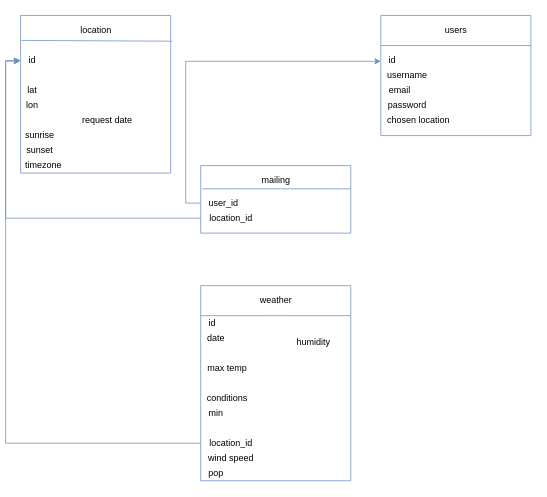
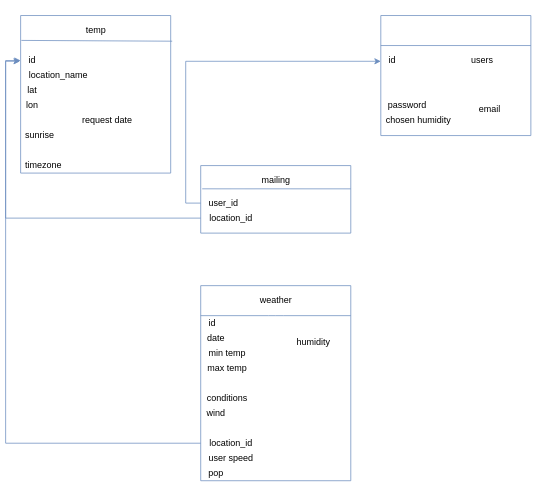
(96, 30) -> (96, 30)
(456, 30) -> (482, 60)
none -> (58, 75)
(407, 75) -> none
(399, 90) -> (489, 109)
(419, 120) -> (419, 120)
(39, 150) -> none
none -> (227, 353)
(216, 413) -> (216, 413)
(231, 458) -> (231, 458)
